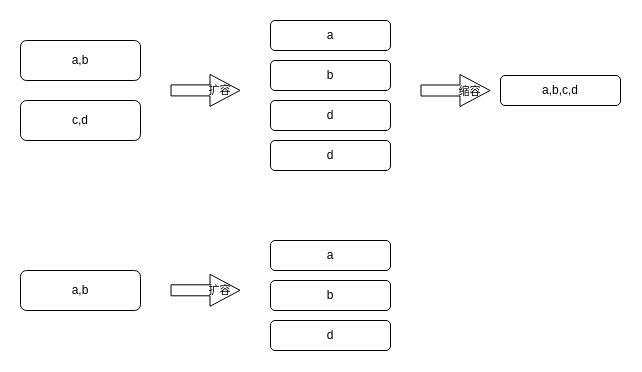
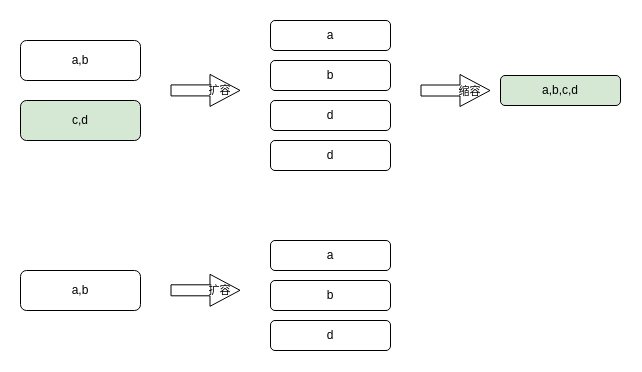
(561, 91) -> (561, 91)
(81, 121) -> (81, 121)
